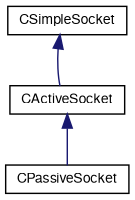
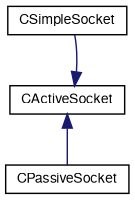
(58, 67) -> (77, 53)
